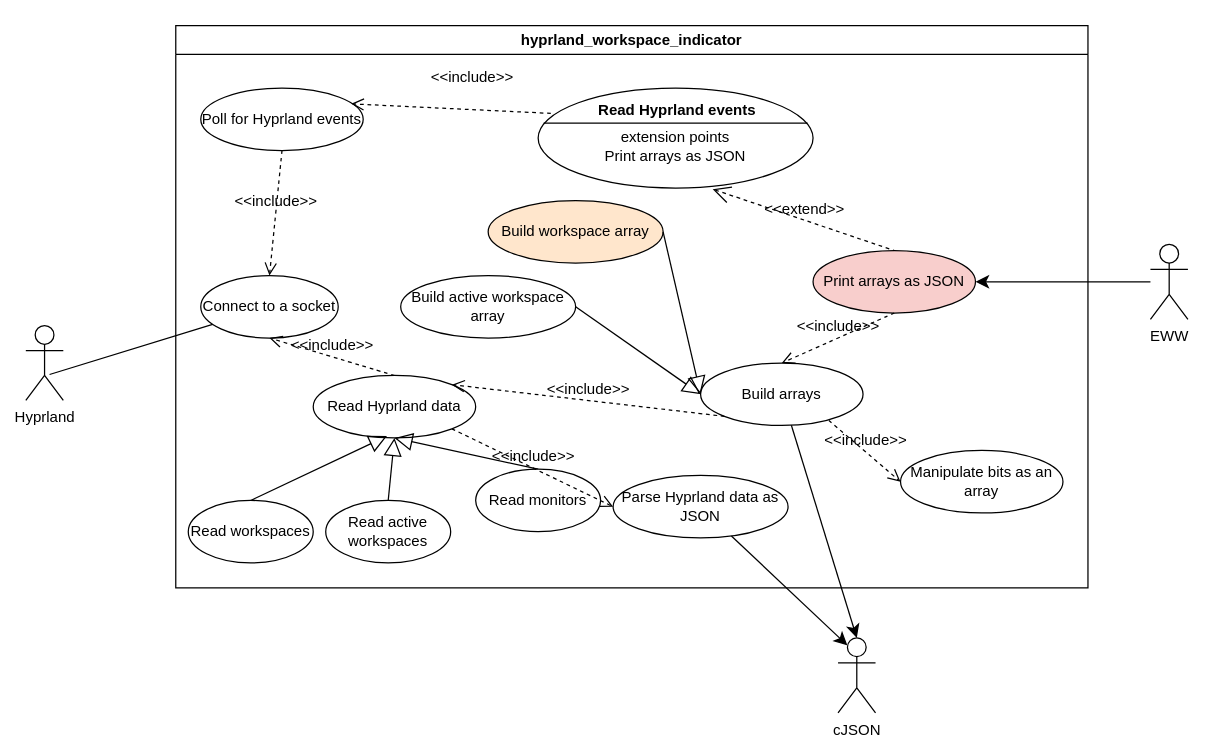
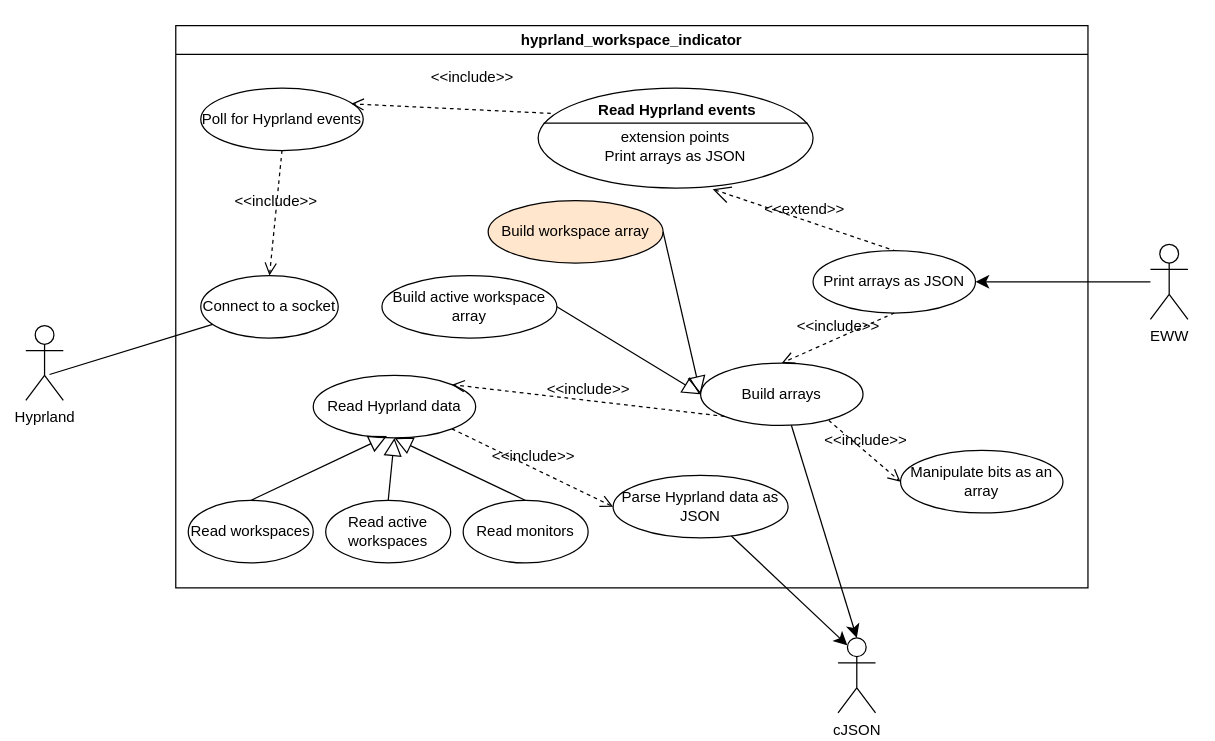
(894, 282) -> (894, 282)
(488, 307) -> (469, 307)
(333, 357) -> none
(538, 501) -> (526, 532)
